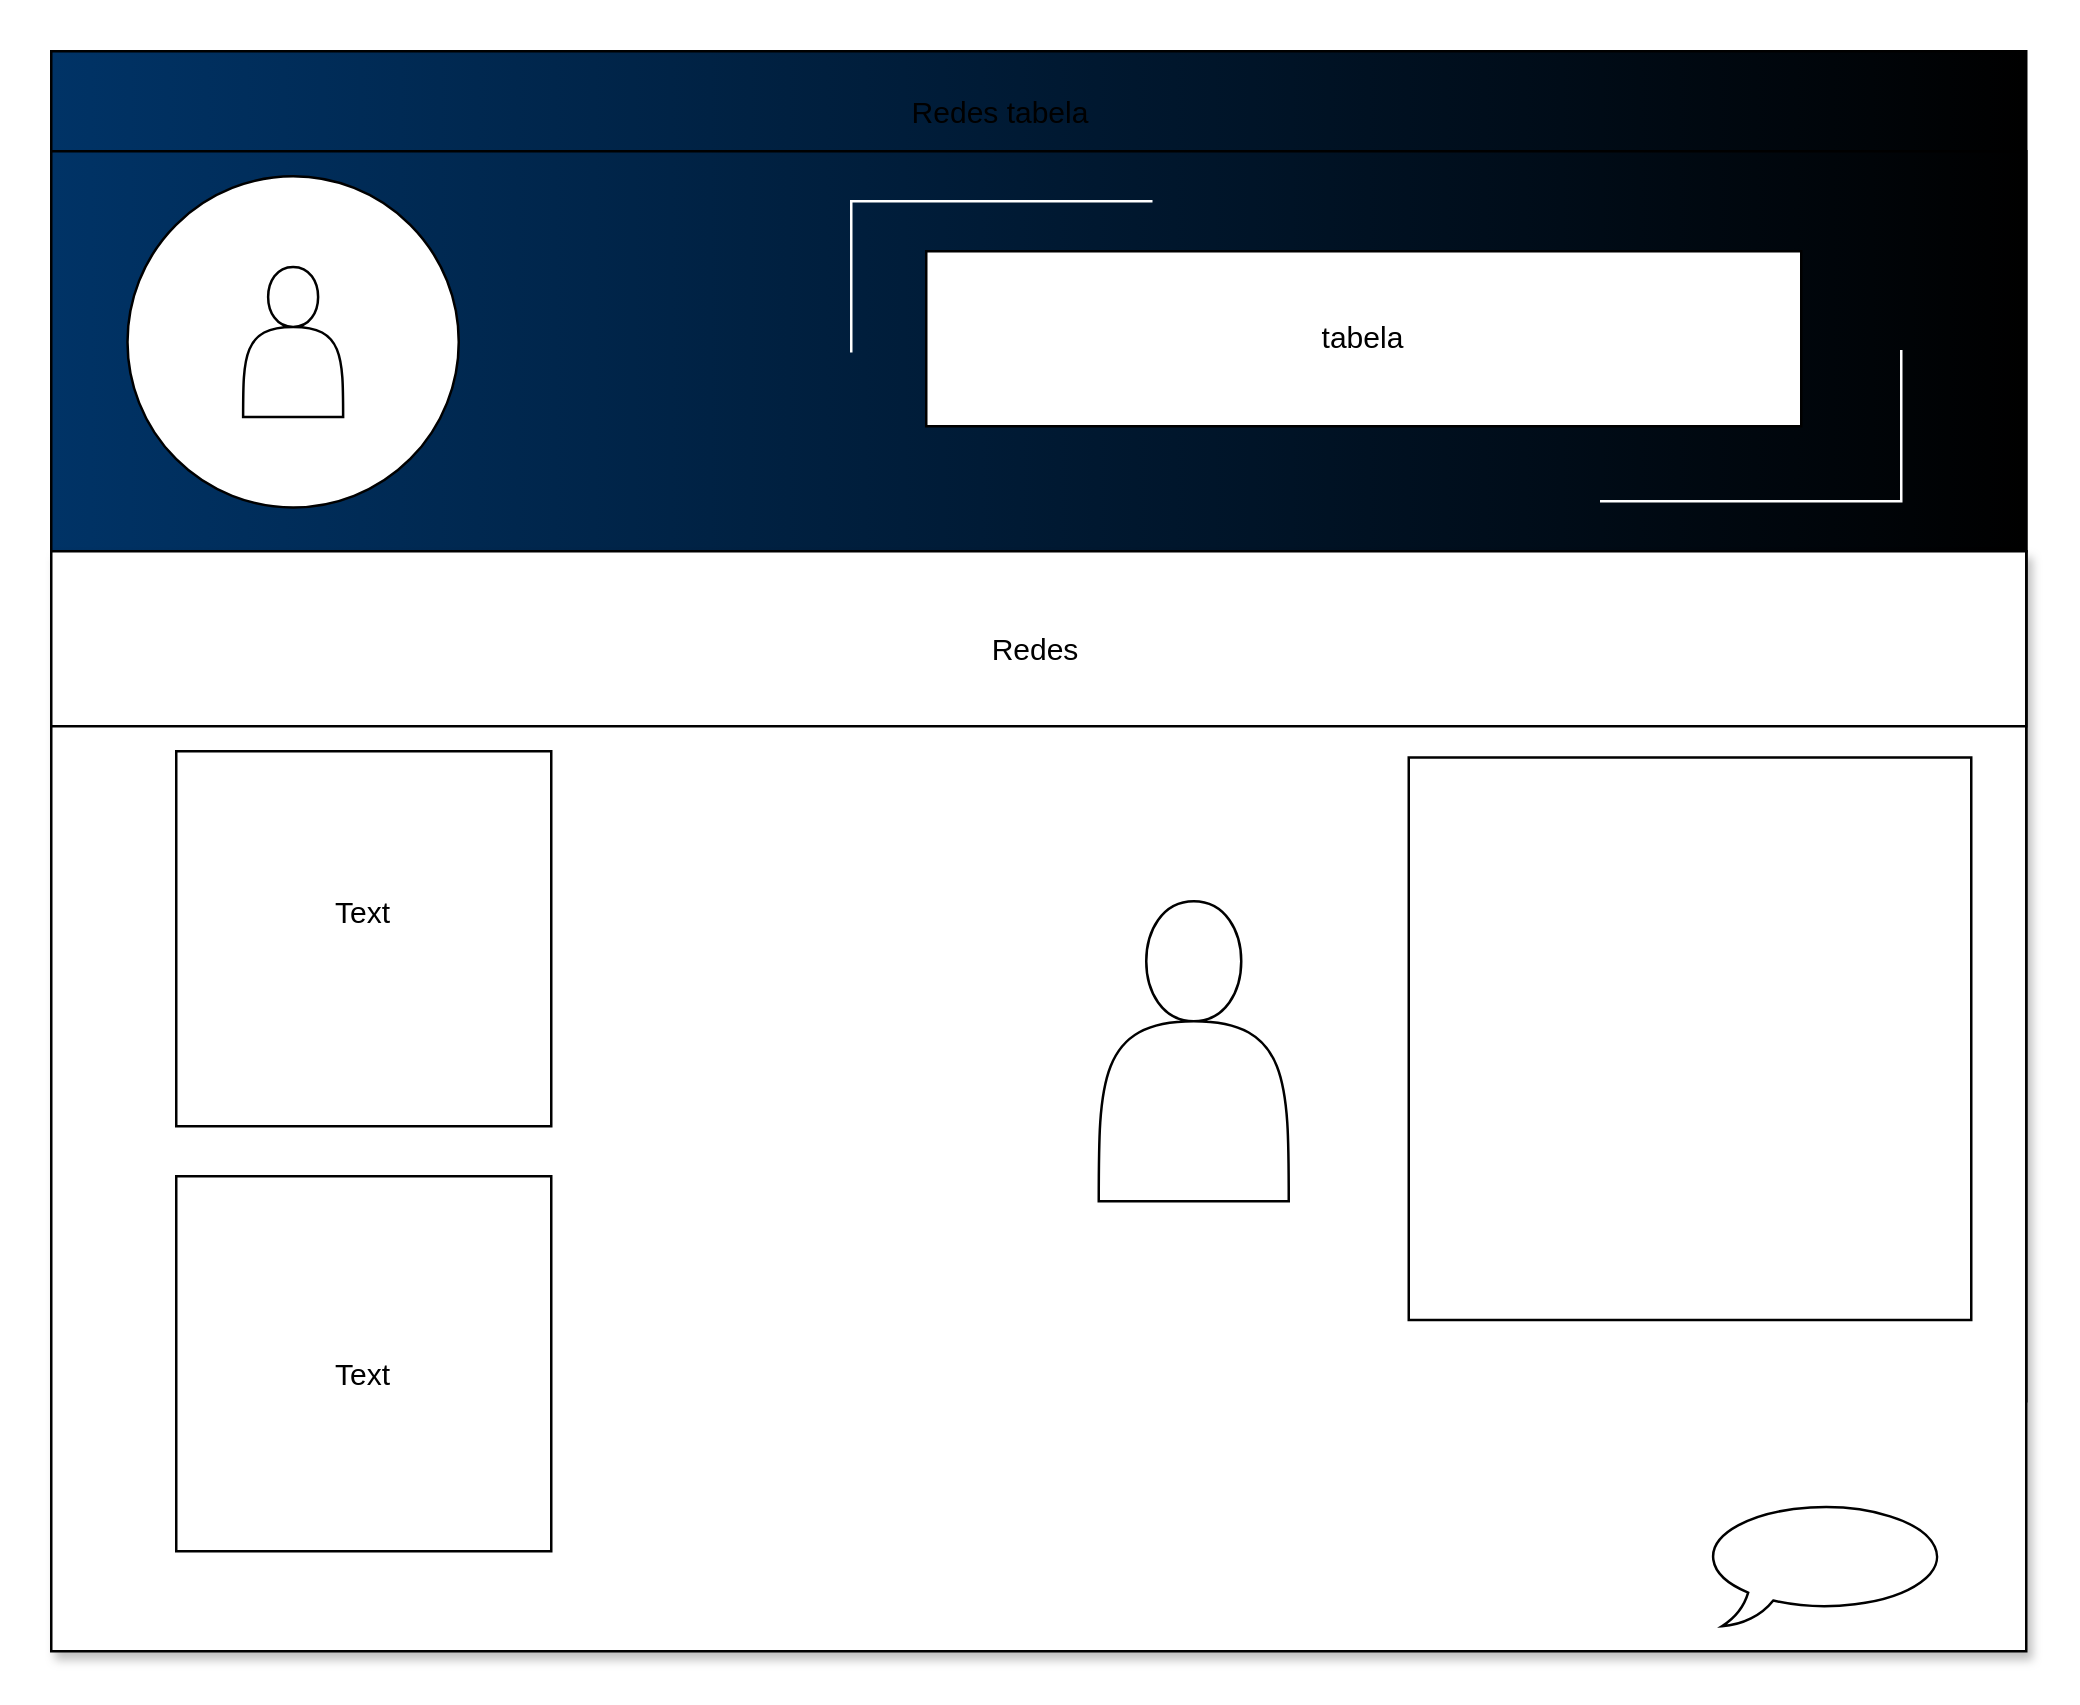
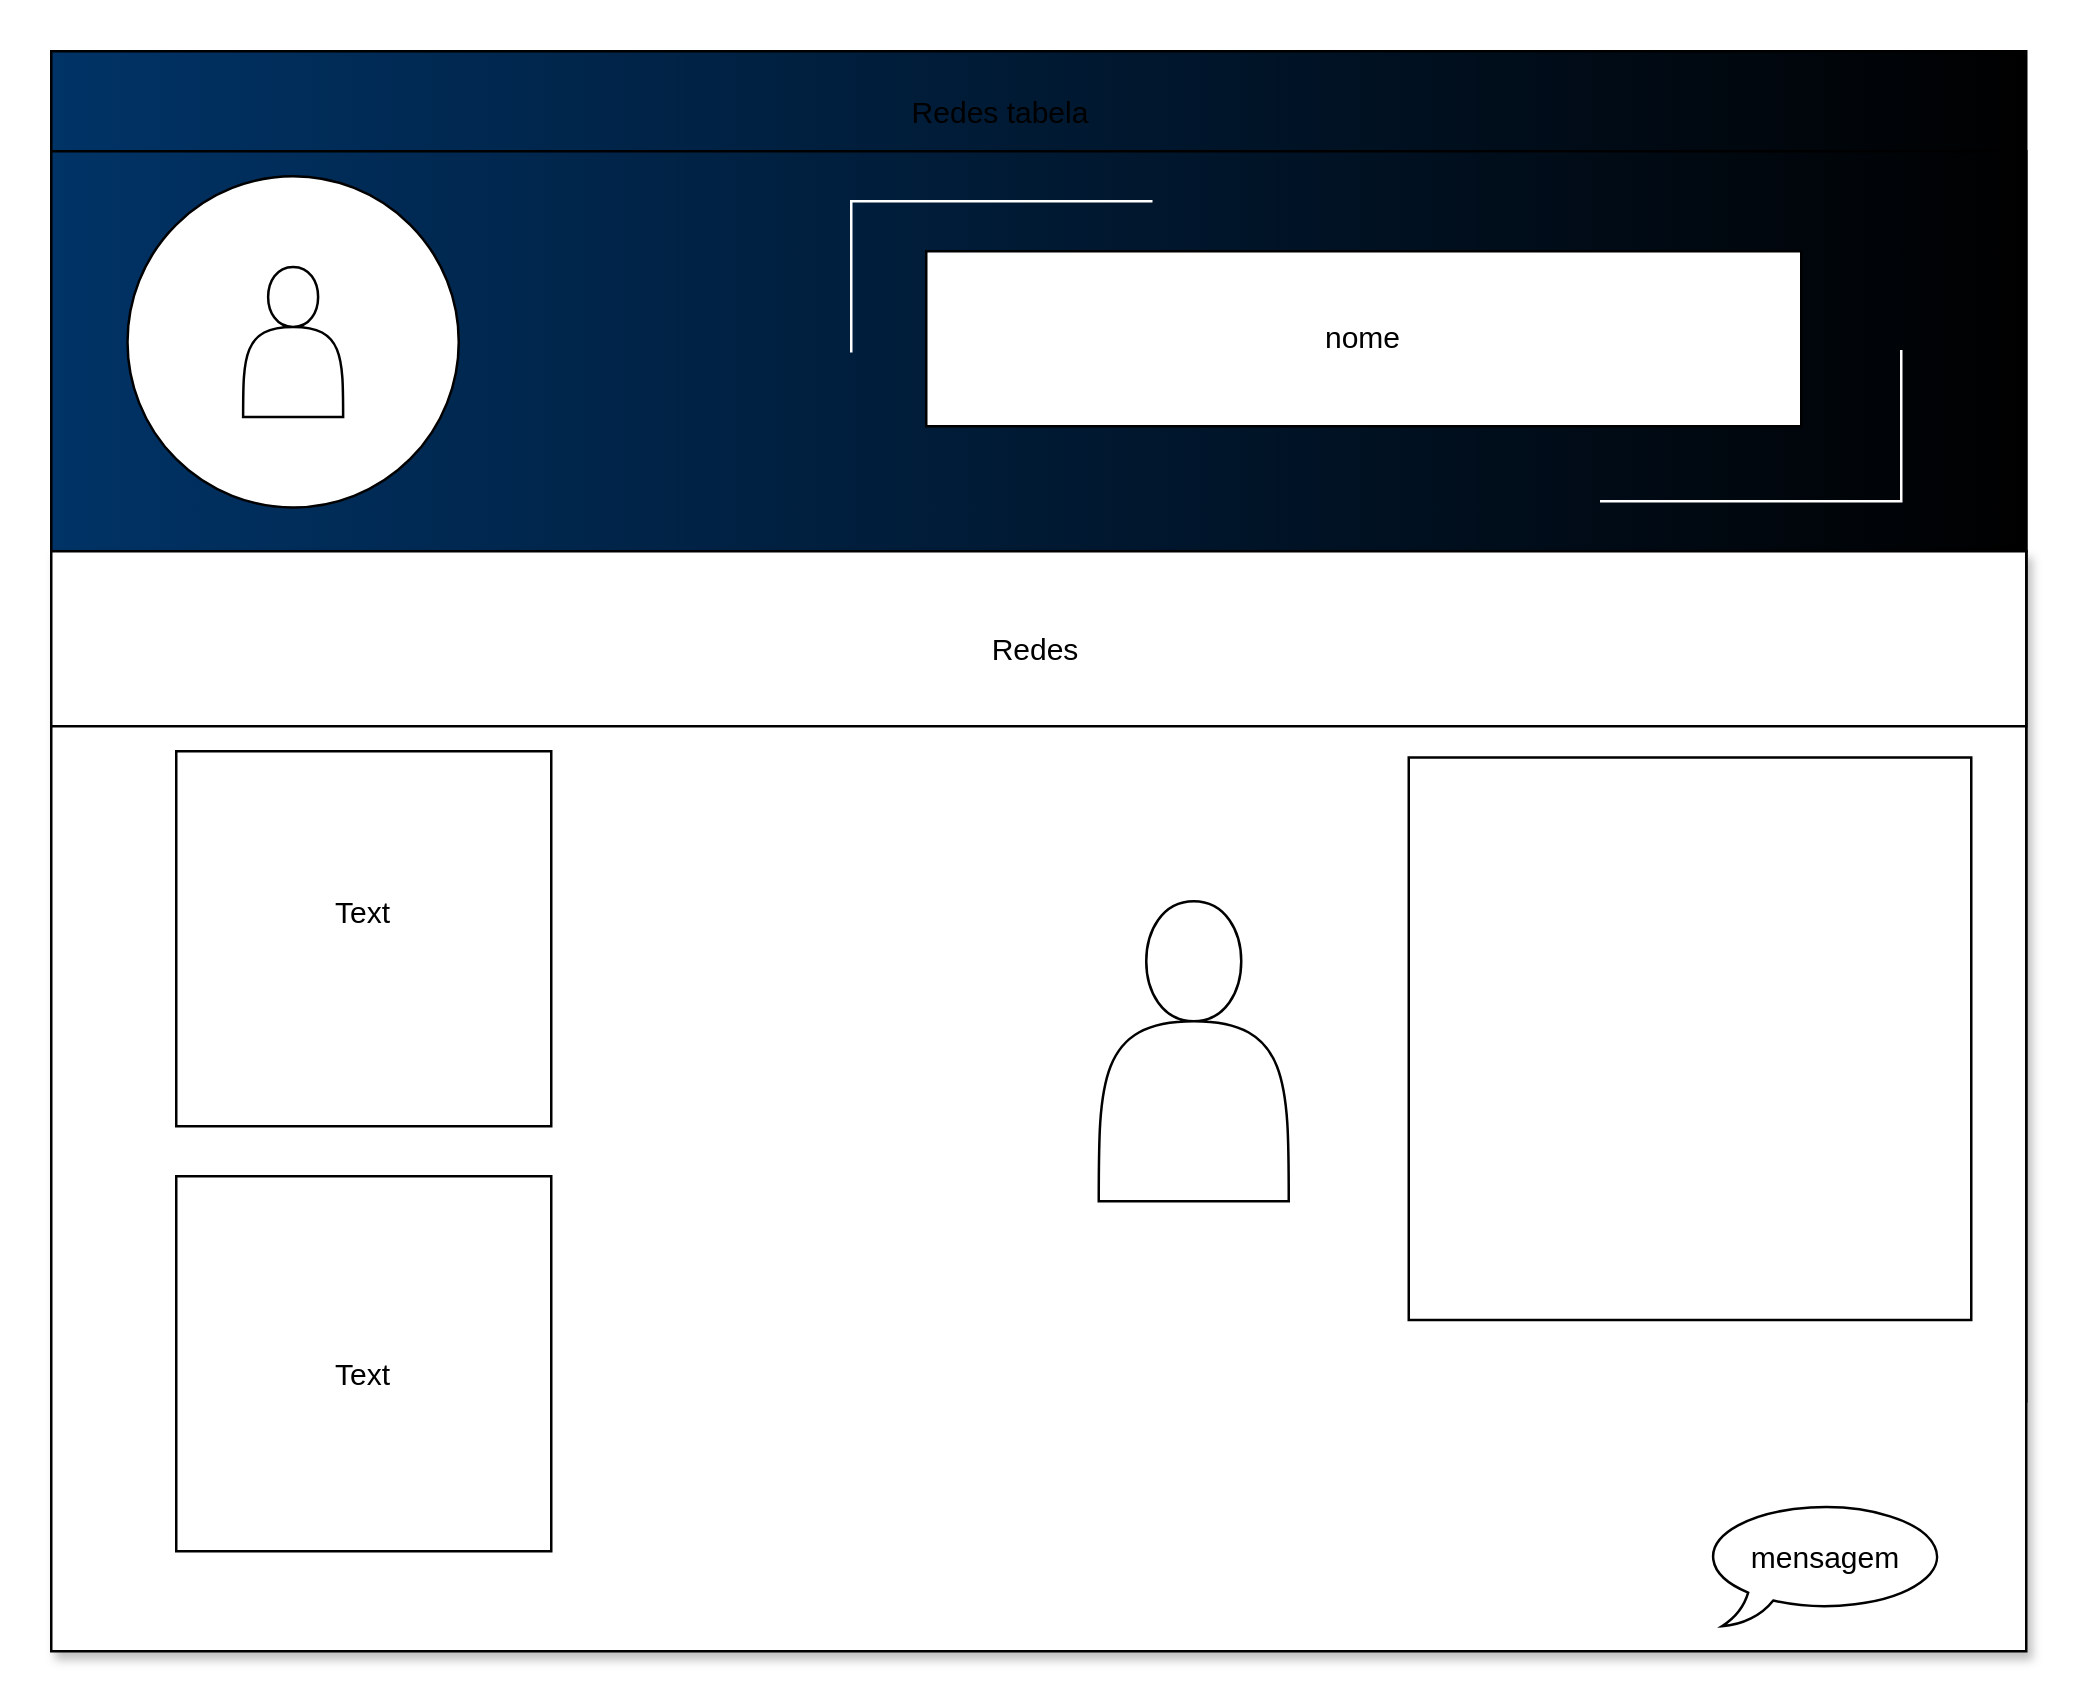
(1364, 339) -> (1364, 339)
none -> (1826, 1558)
